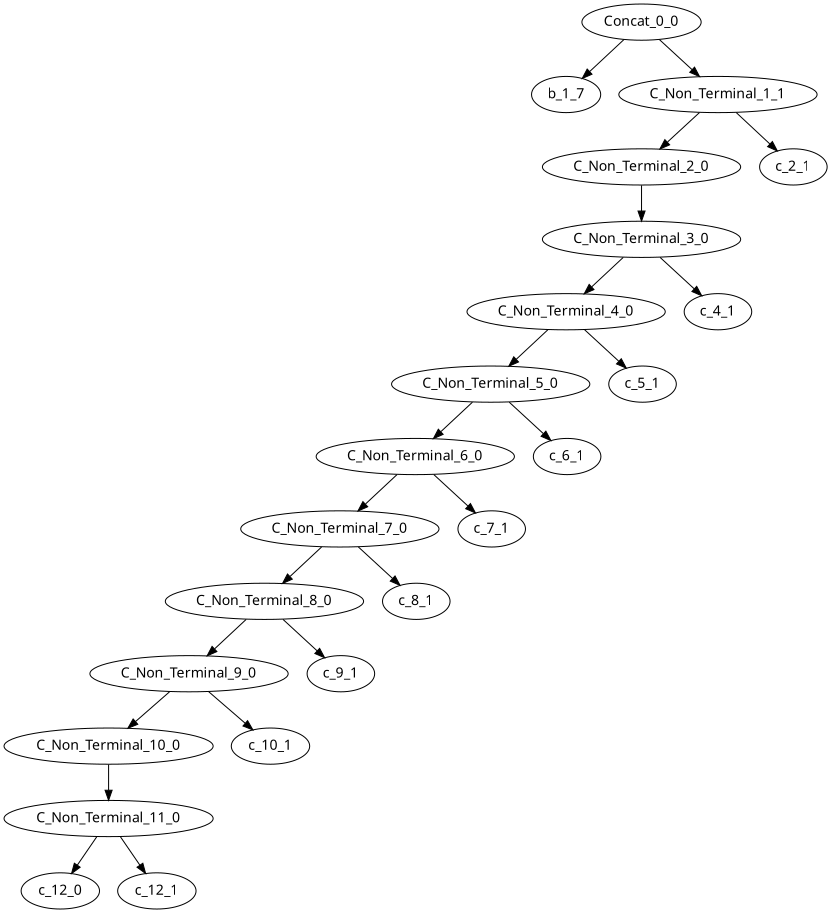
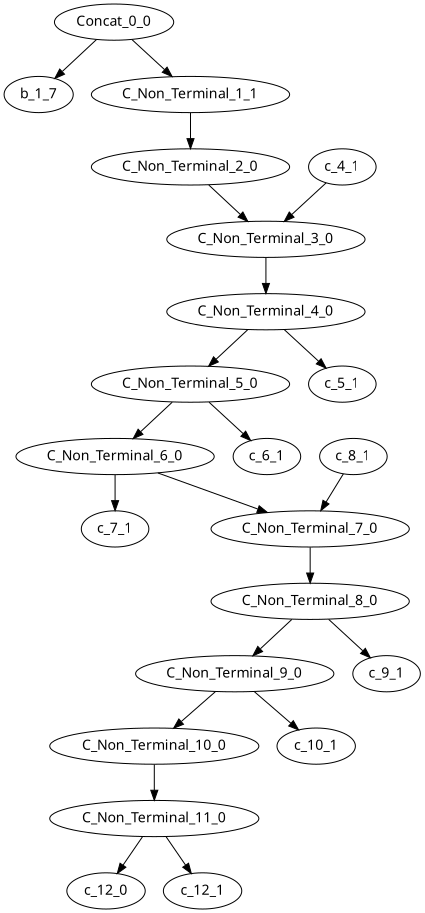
(793, 167) -> none
(677, 273) -> (309, 199)
(375, 563) -> (335, 488)
